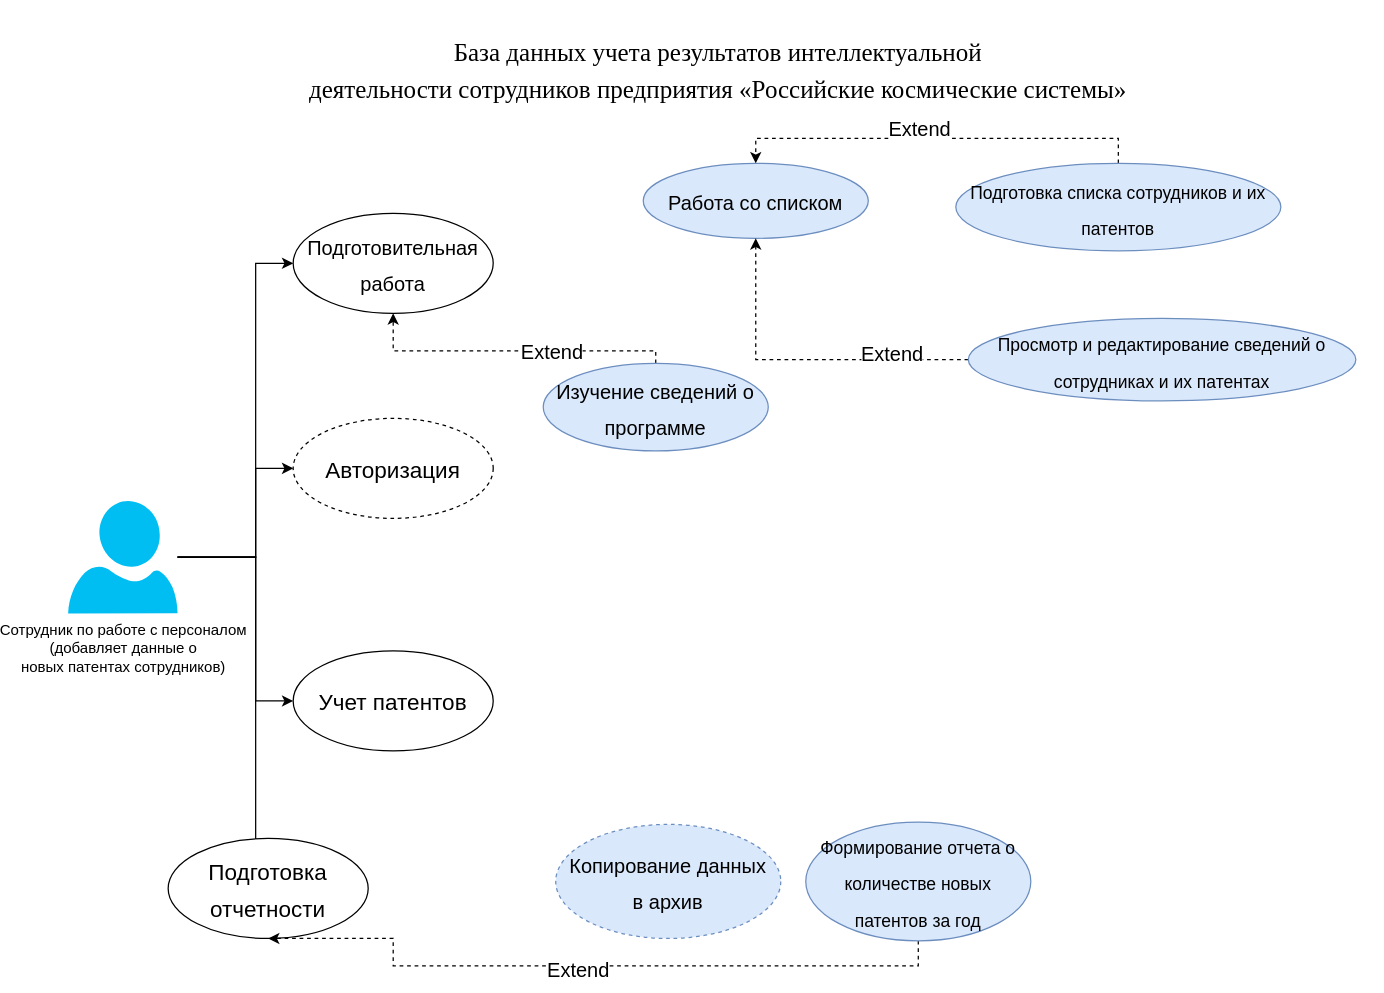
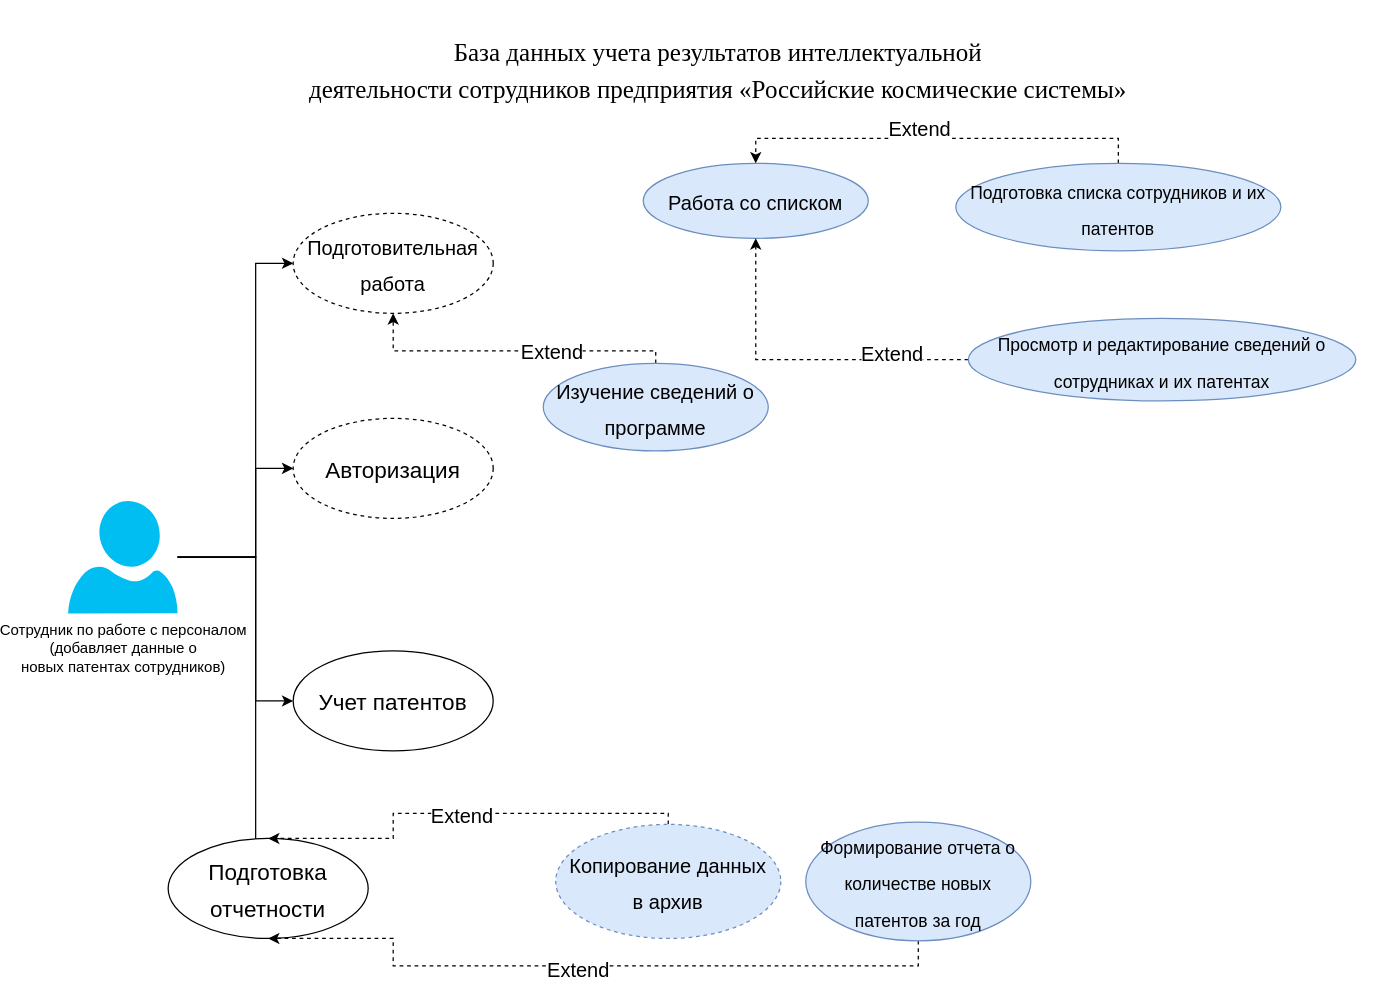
(393, 263) -> (393, 263)
none -> (465, 813)
